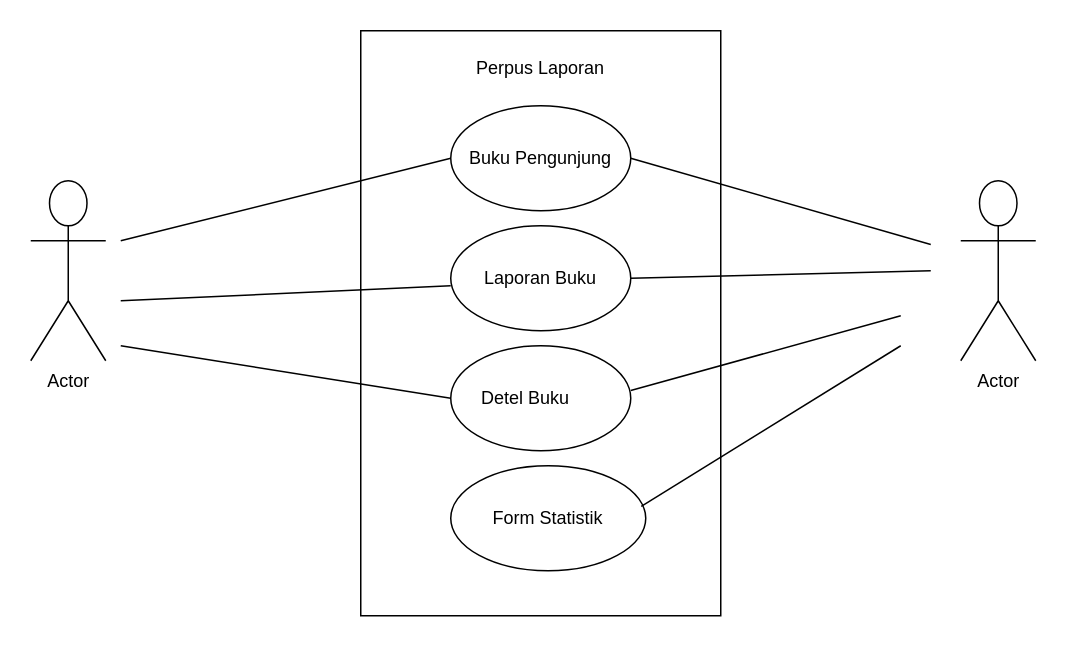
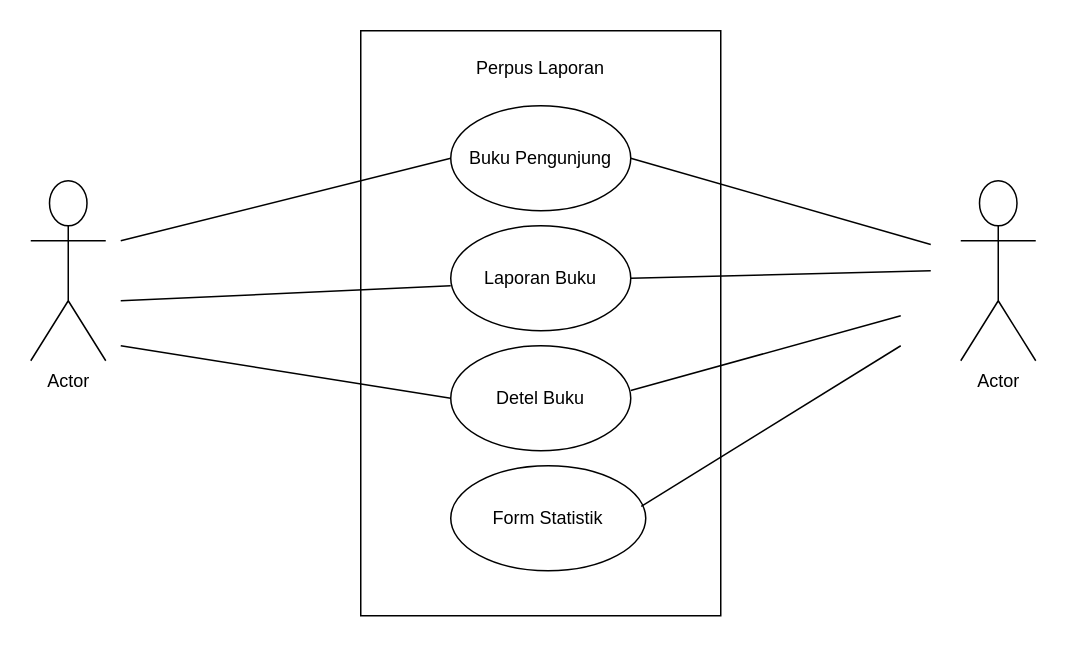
(526, 398) -> (541, 398)
